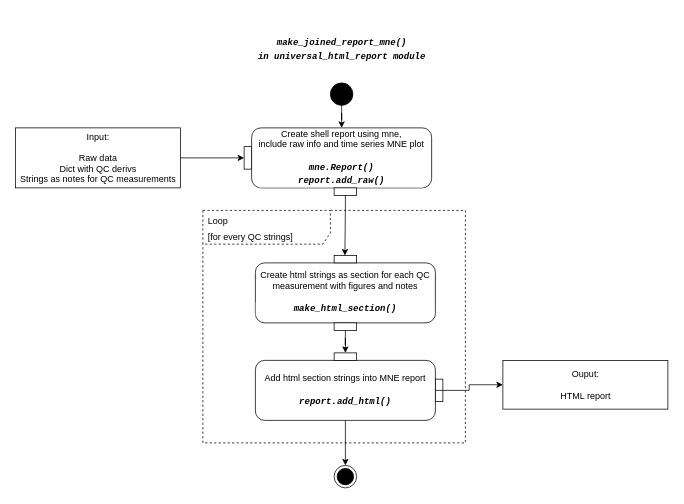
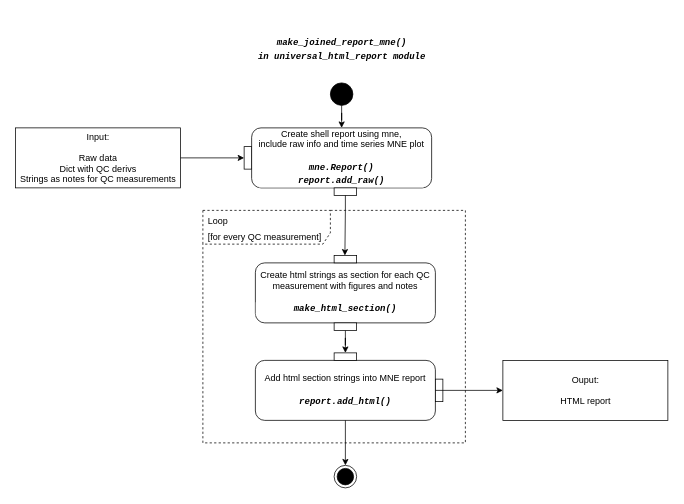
(269, 228) -> (269, 228)
(585, 385) -> (585, 390)
